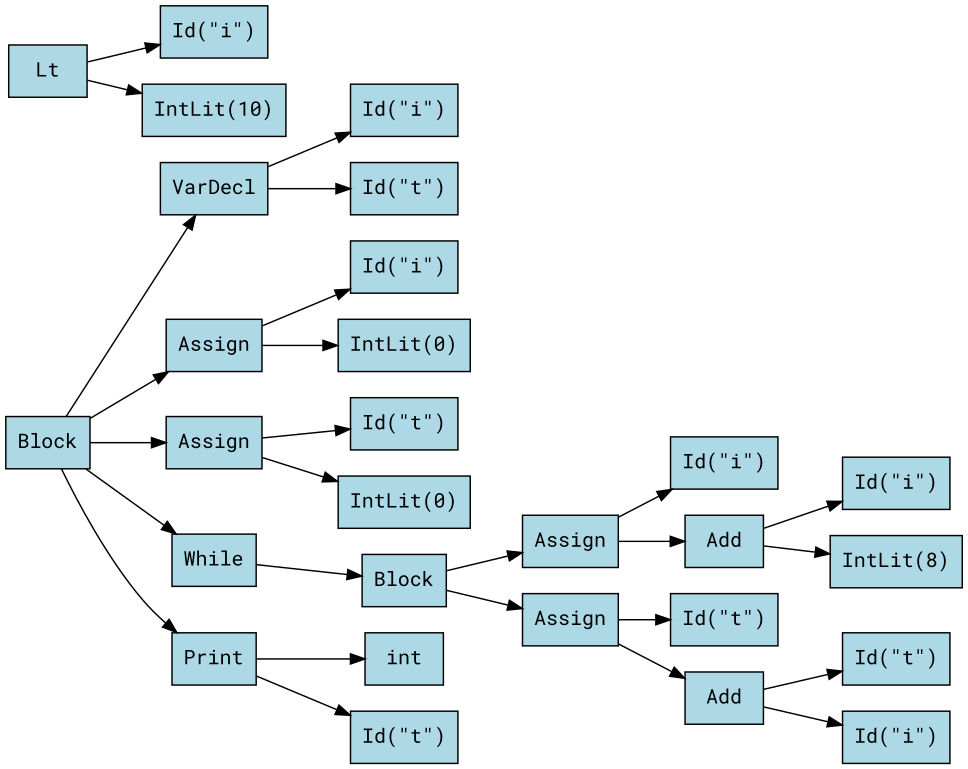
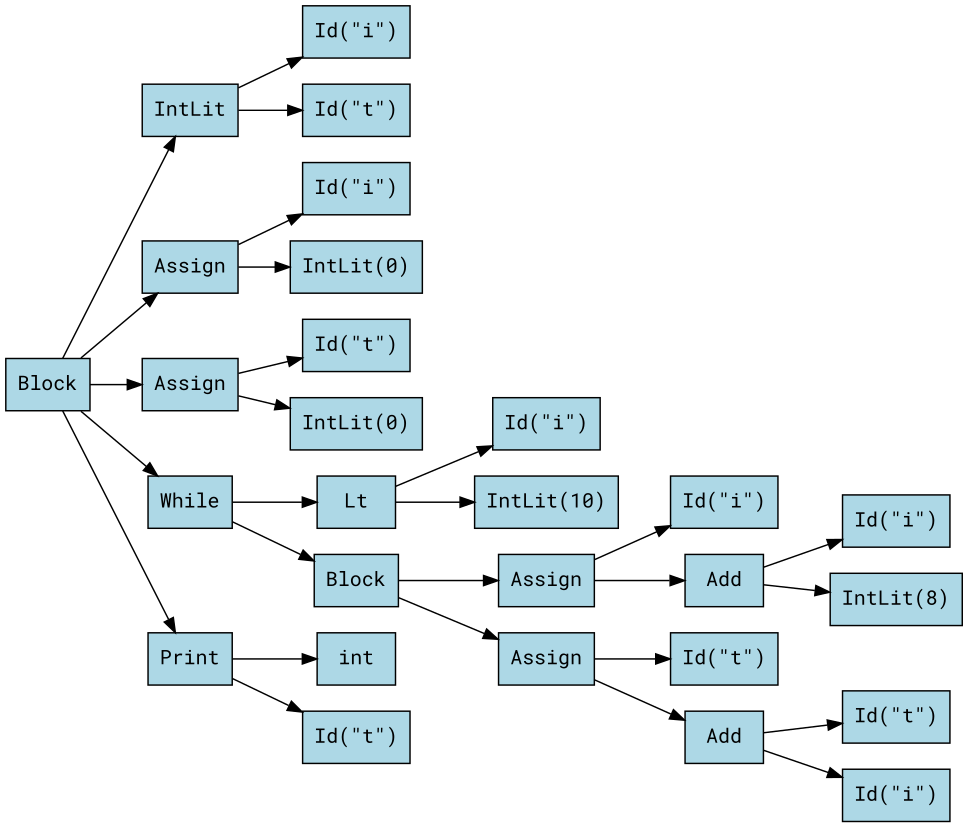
(214, 189) -> (190, 110)
none -> (267, 502)
